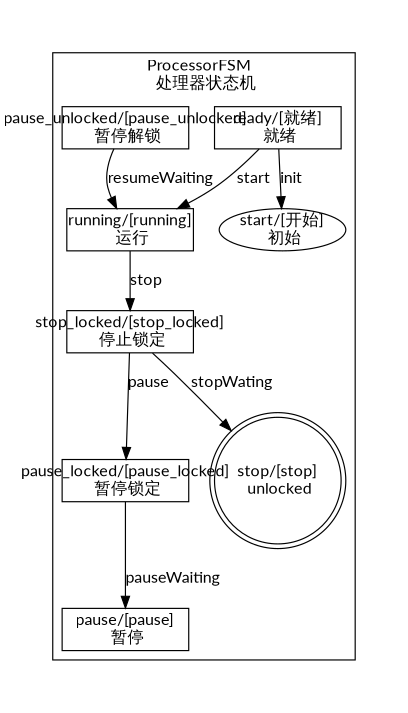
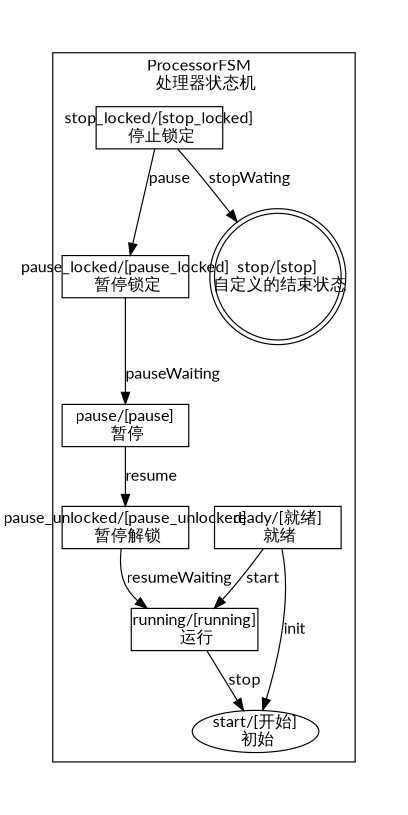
(130, 275) -> (222, 675)
none -> (125, 471)
(278, 481) -> (278, 277)
